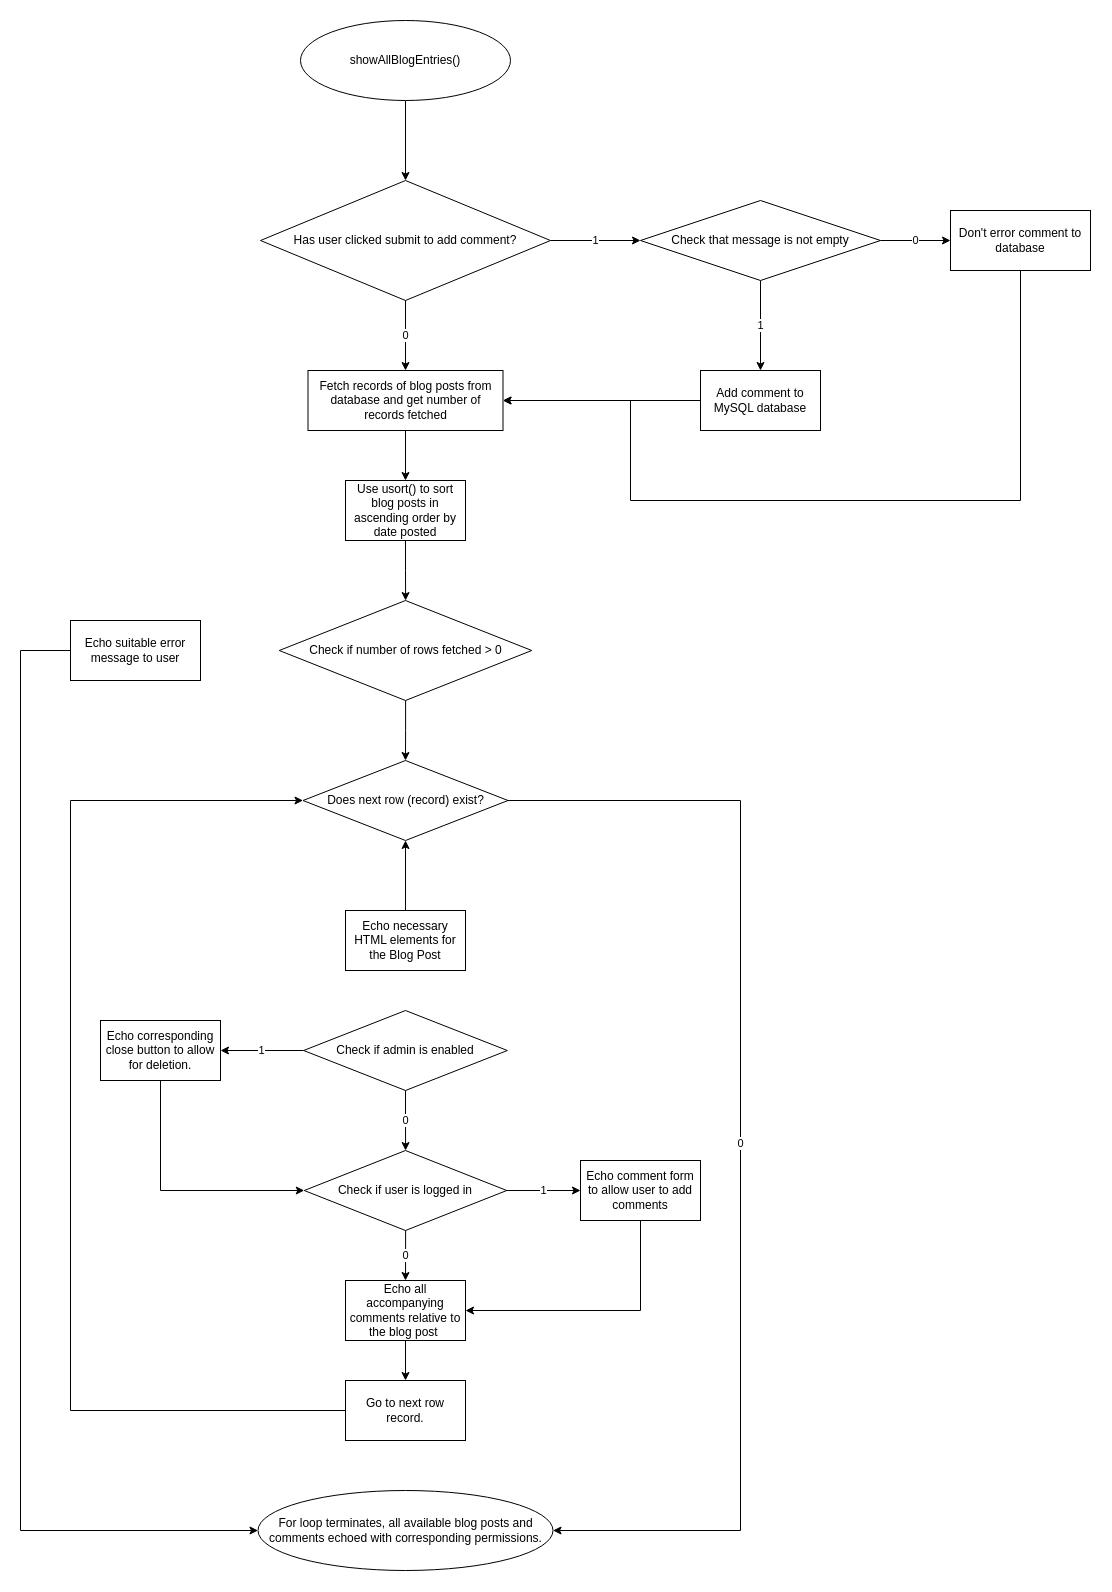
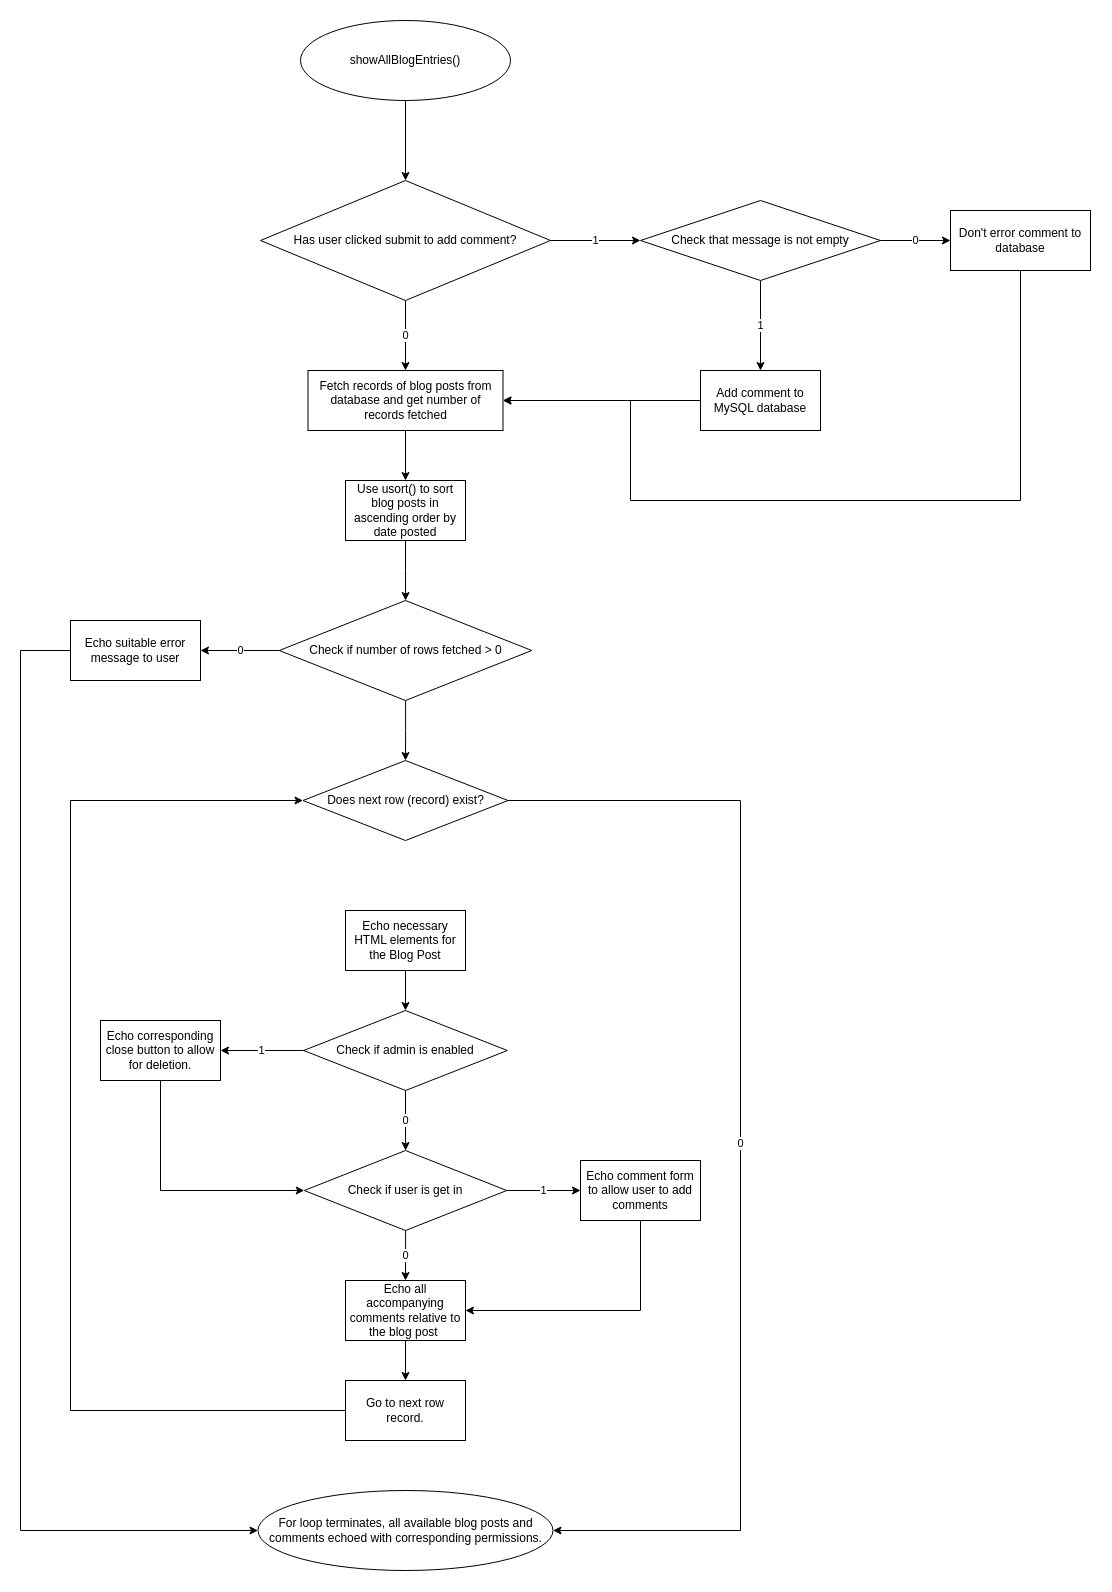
none -> (243, 651)
(406, 879) -> (406, 987)
(406, 1191) -> (406, 1191)
